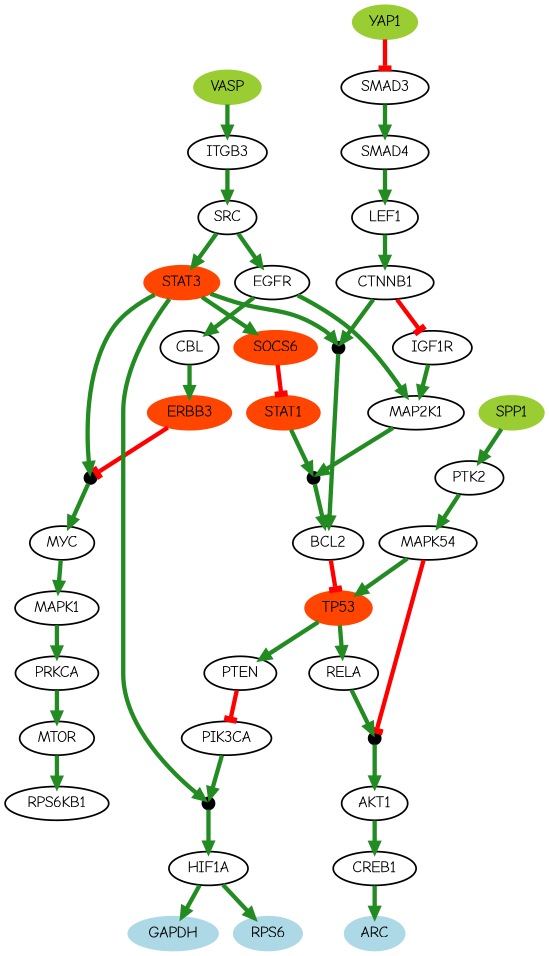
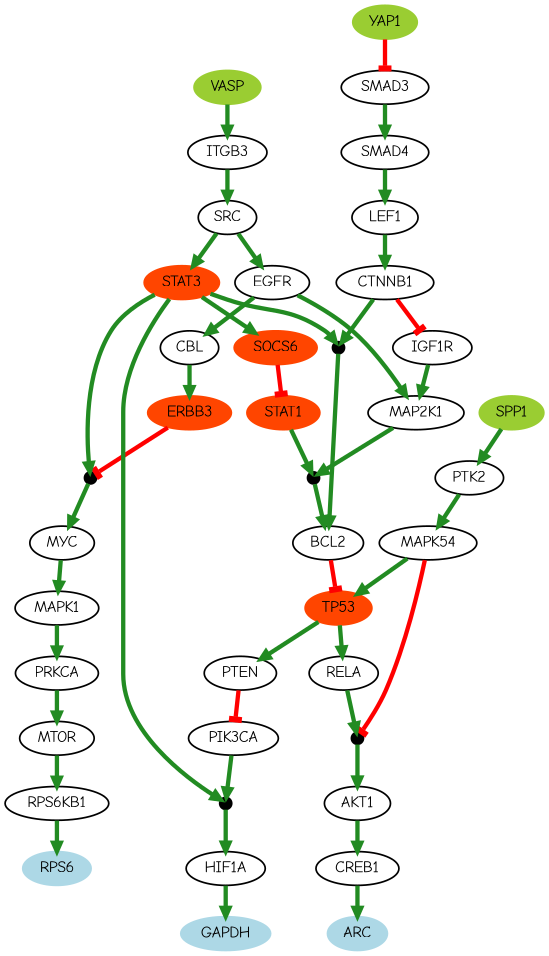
(235, 898) -> (57, 832)
